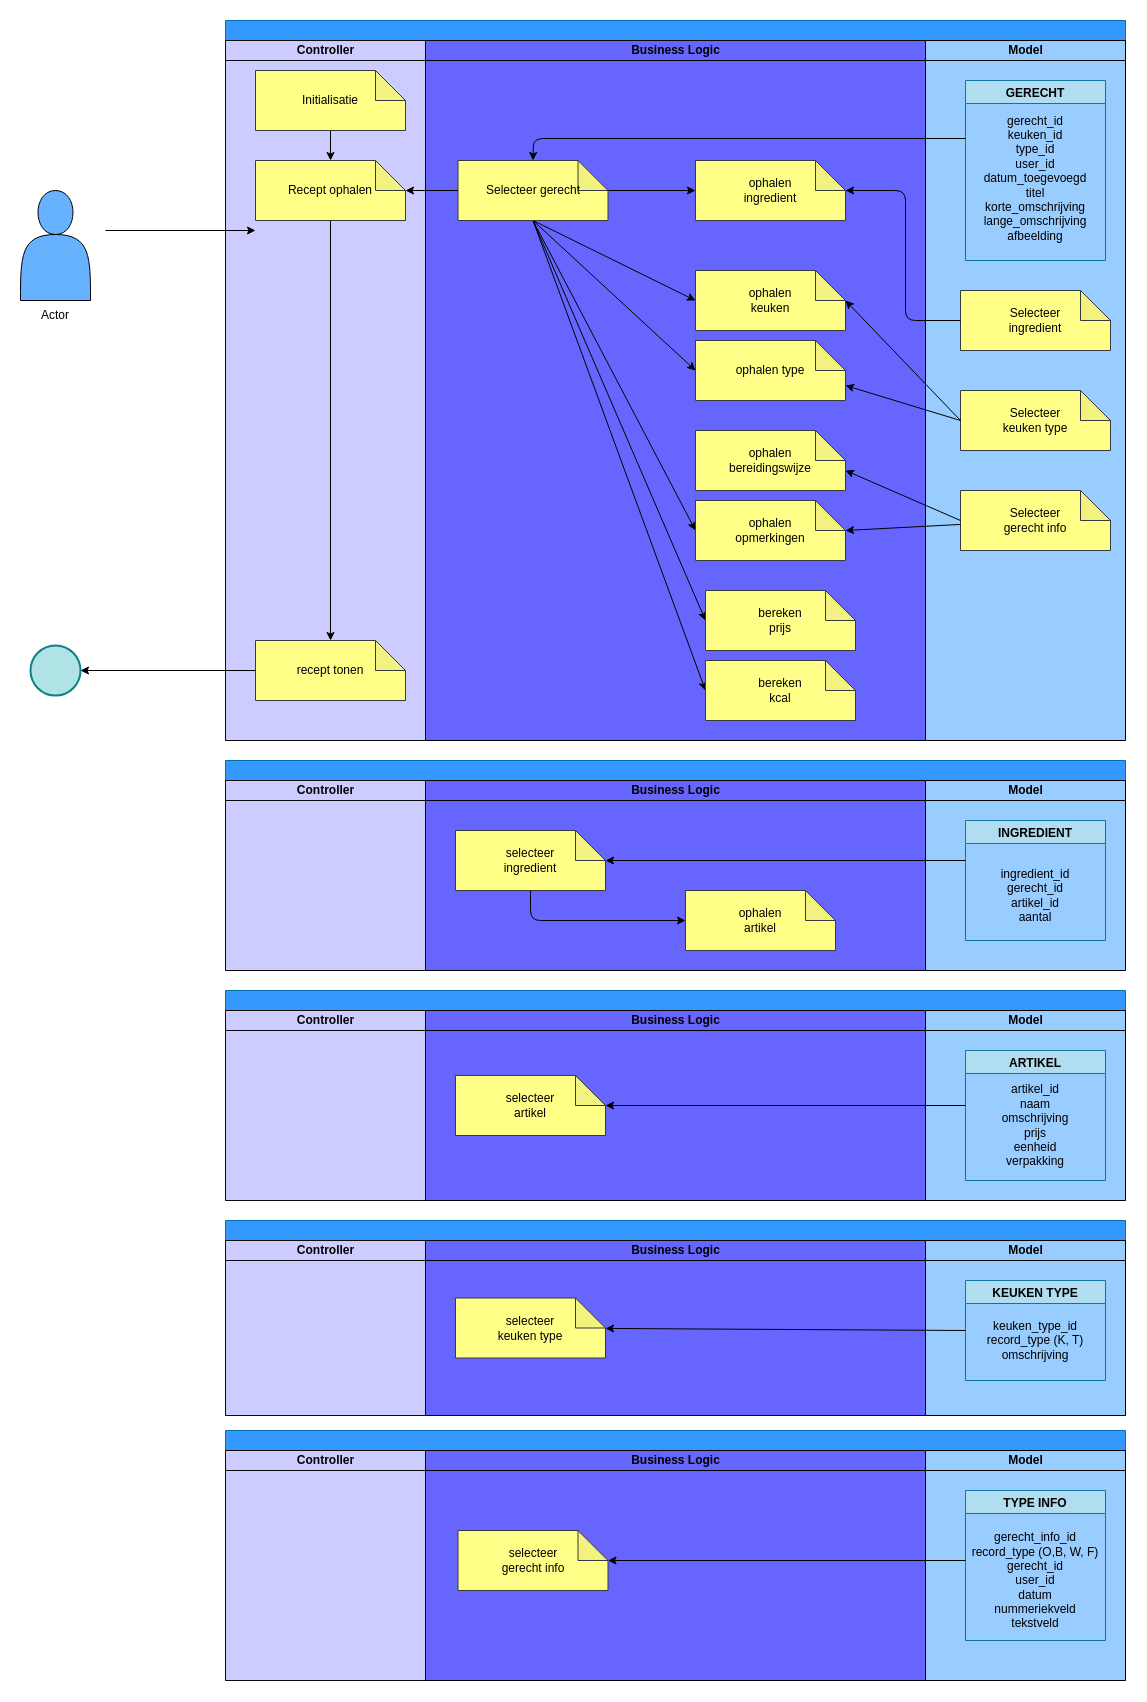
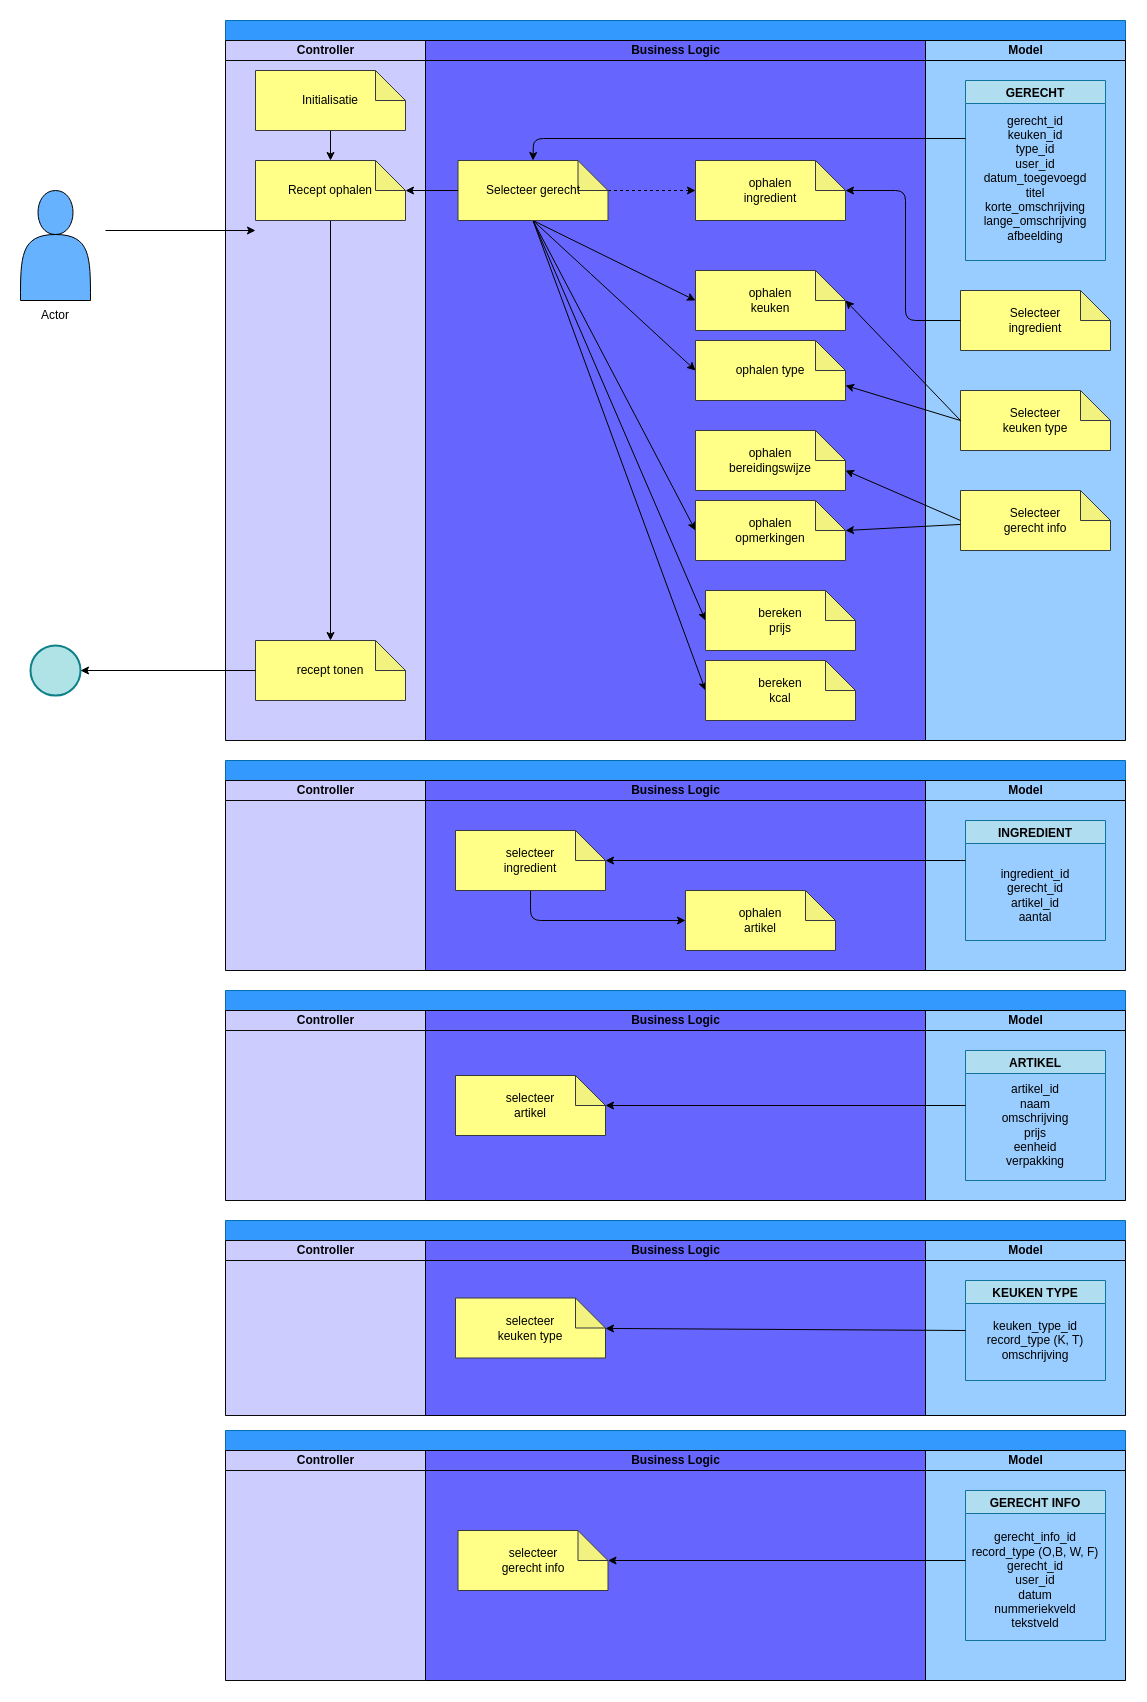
(648, 191) -> (648, 191)
(1035, 1503) -> (1035, 1503)
